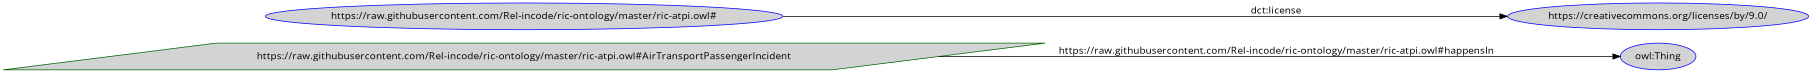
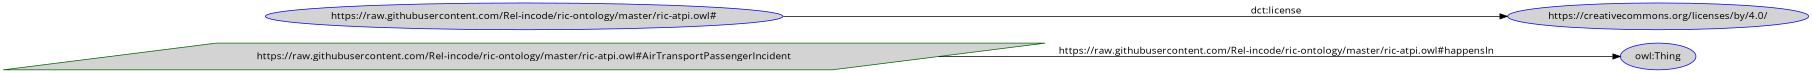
(1658, 16) -> (1658, 16)
